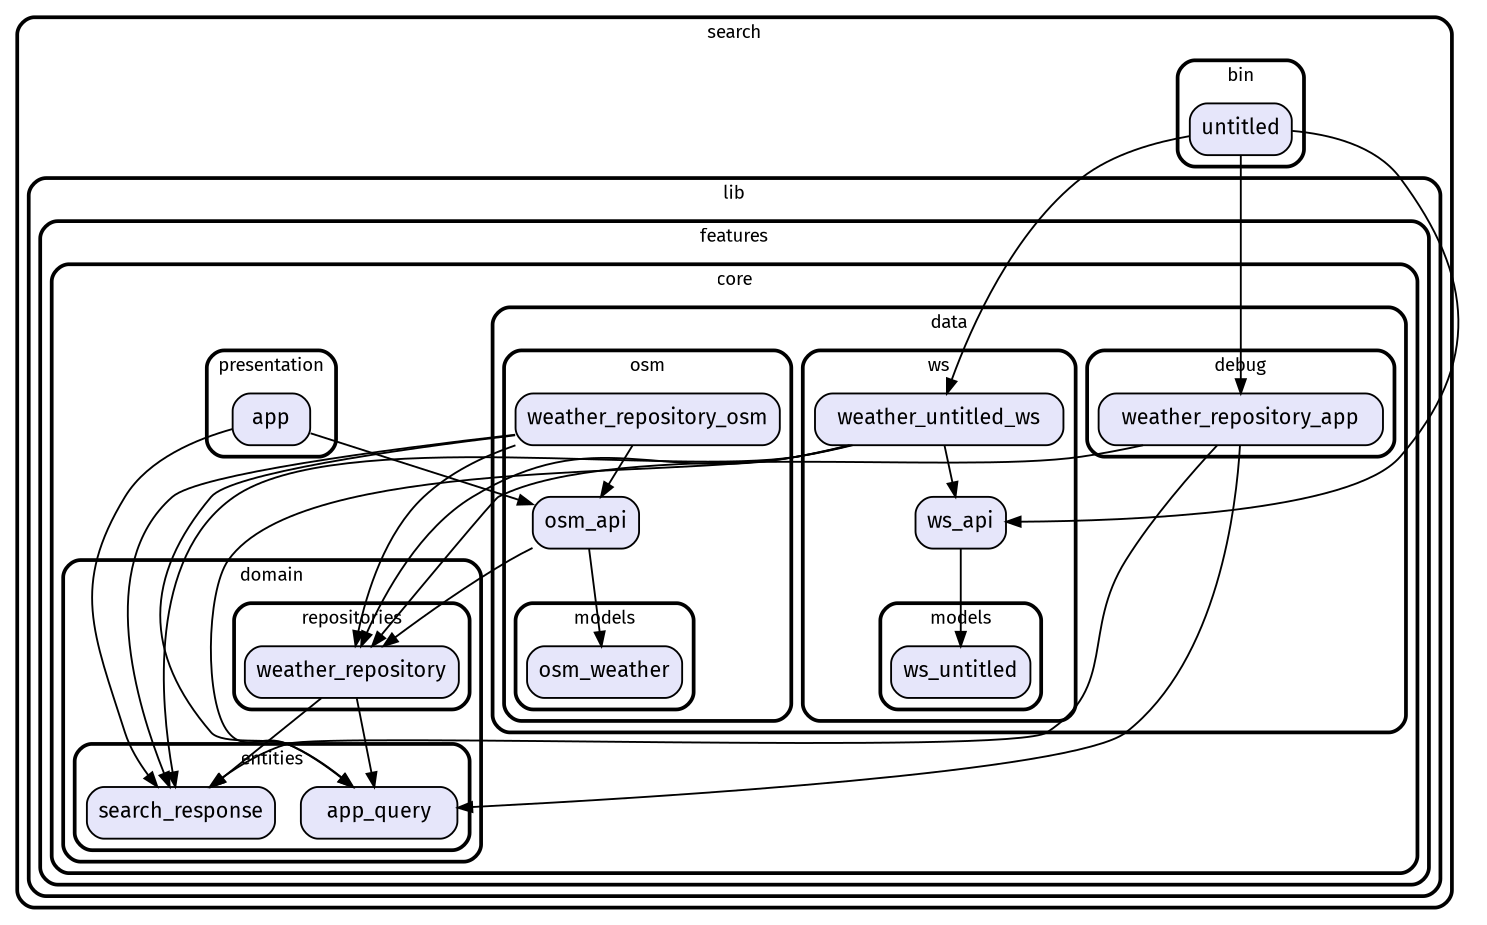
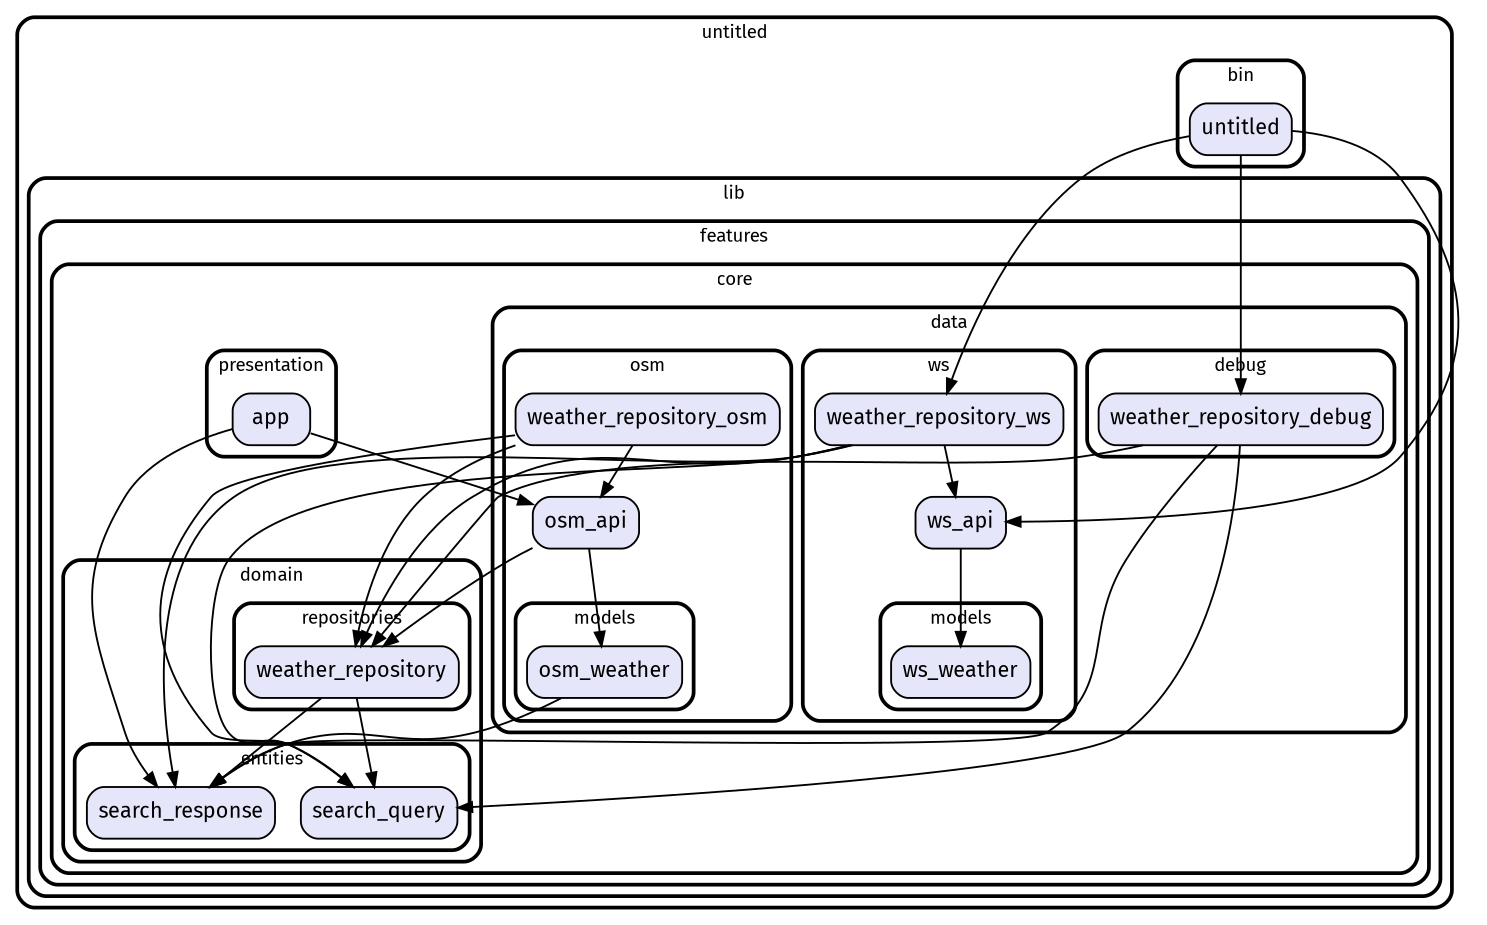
(735, 33) -> (735, 33)
(939, 419) -> (939, 419)
(1241, 419) -> (1241, 419)
(198, 486) -> (390, 737)
(961, 672) -> (961, 672)
(379, 813) -> (379, 813)
